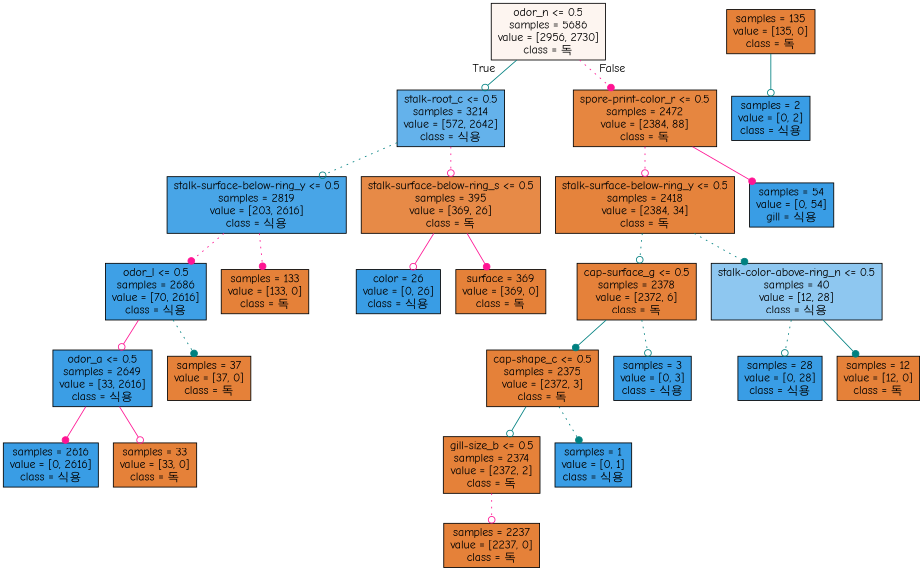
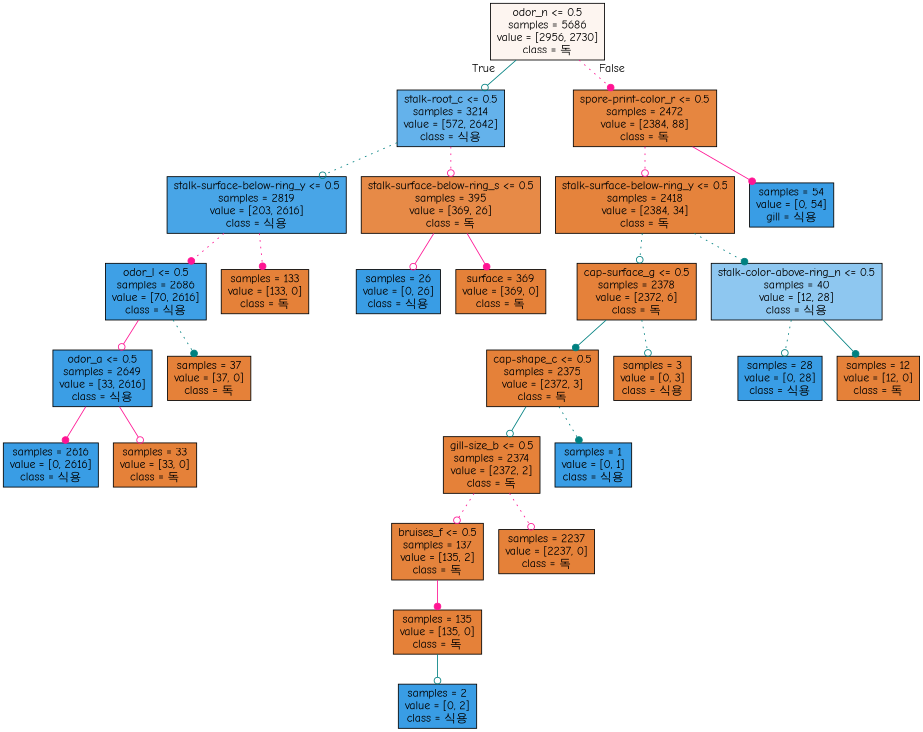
(398, 292) -> (398, 292)
(652, 378) -> (652, 378)
none -> (438, 552)
